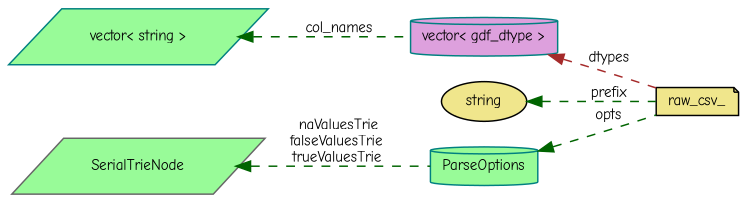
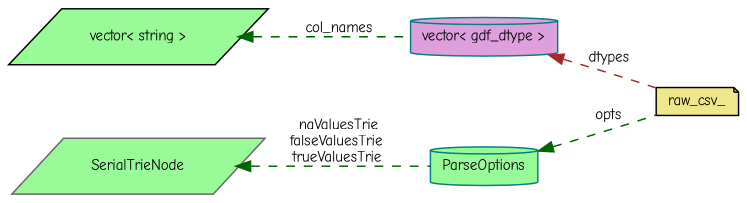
(138, 37) -> (138, 37)
(484, 101) -> none
